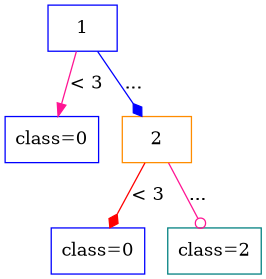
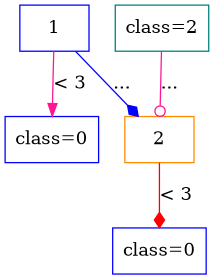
(183, 191) -> (161, 79)
